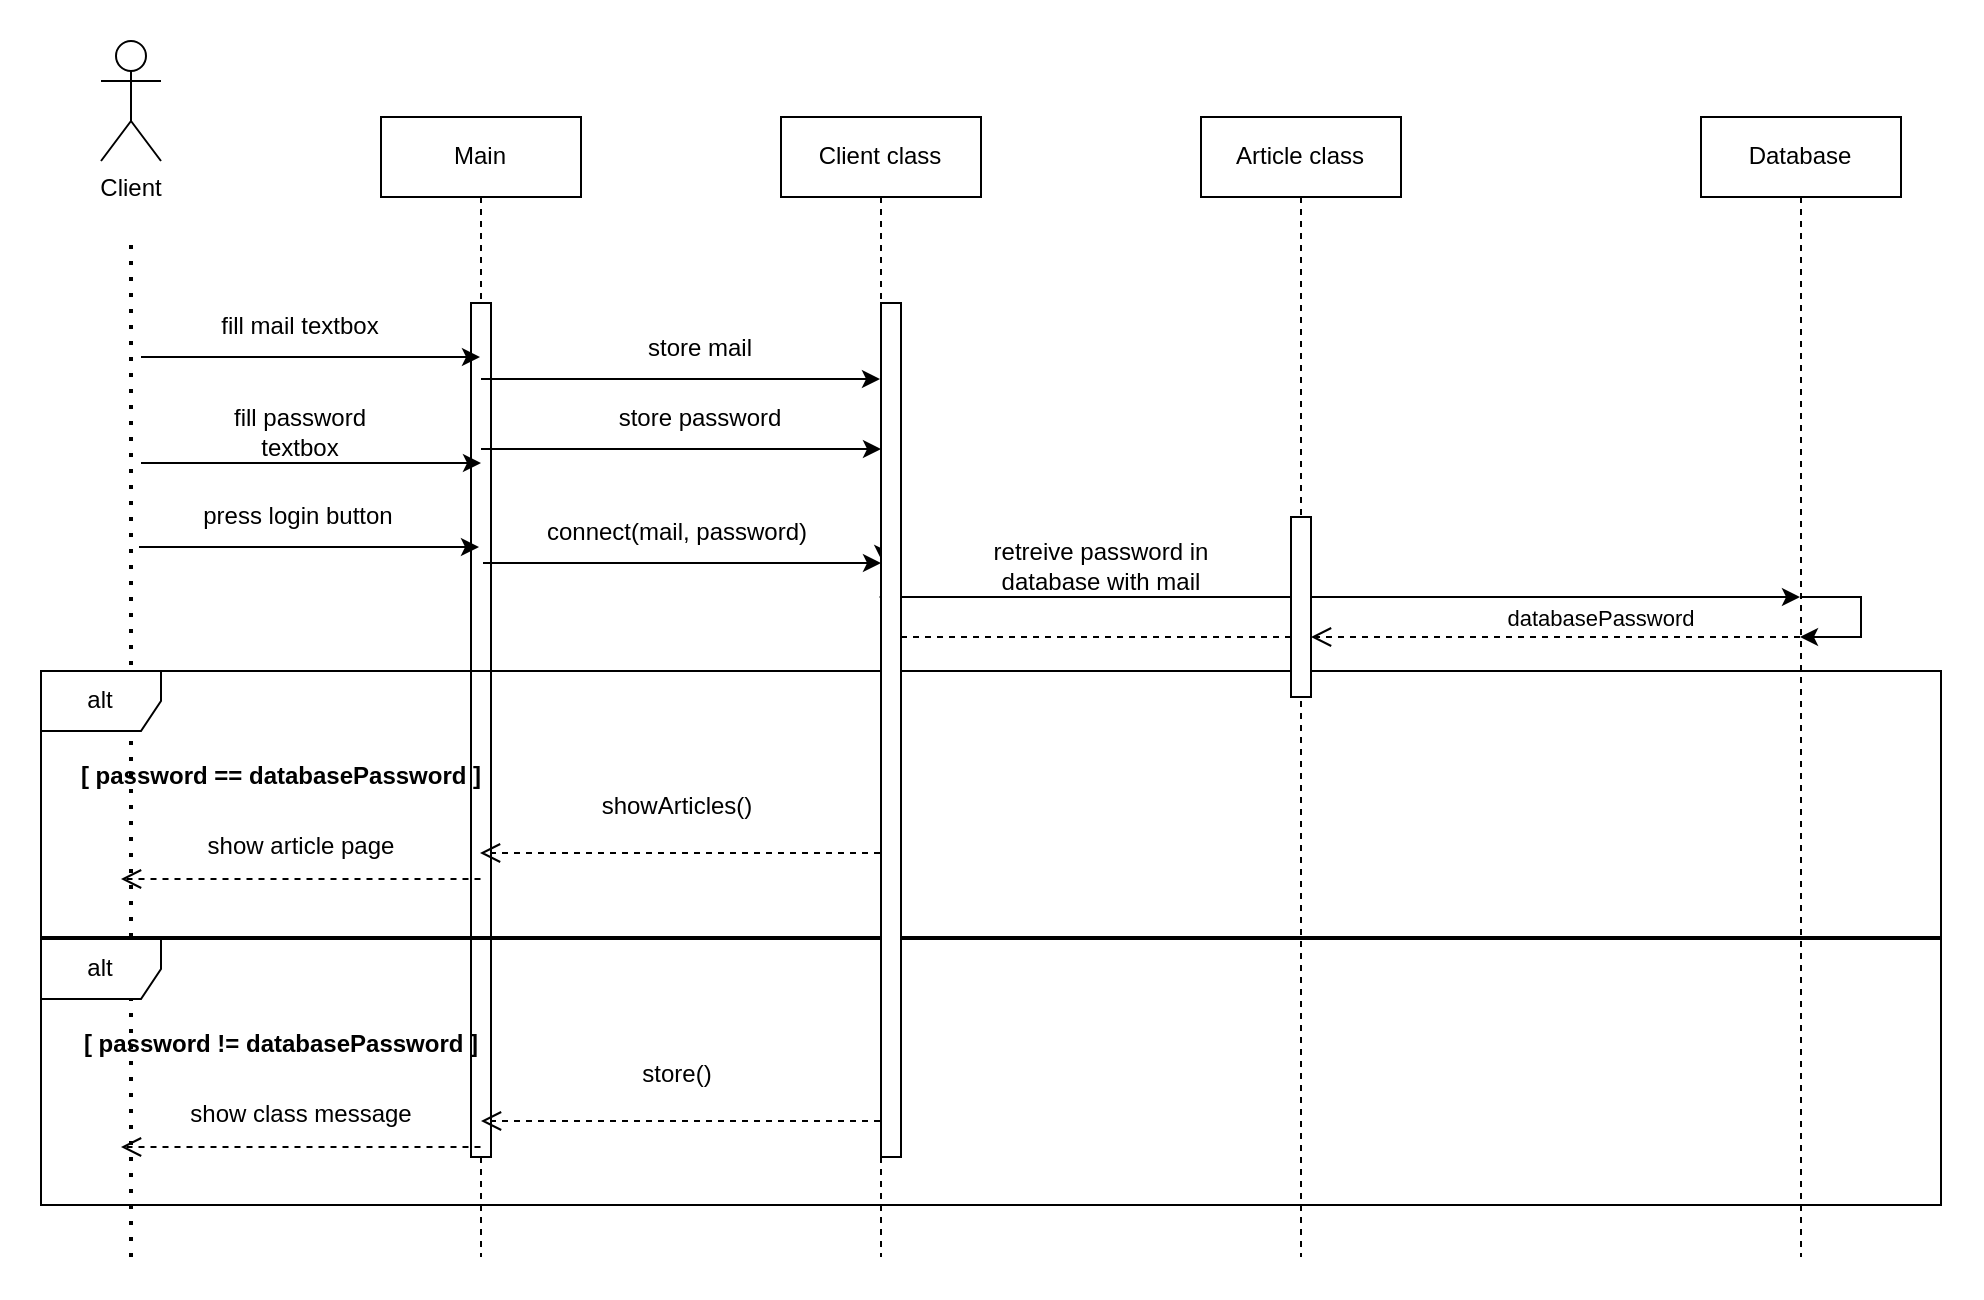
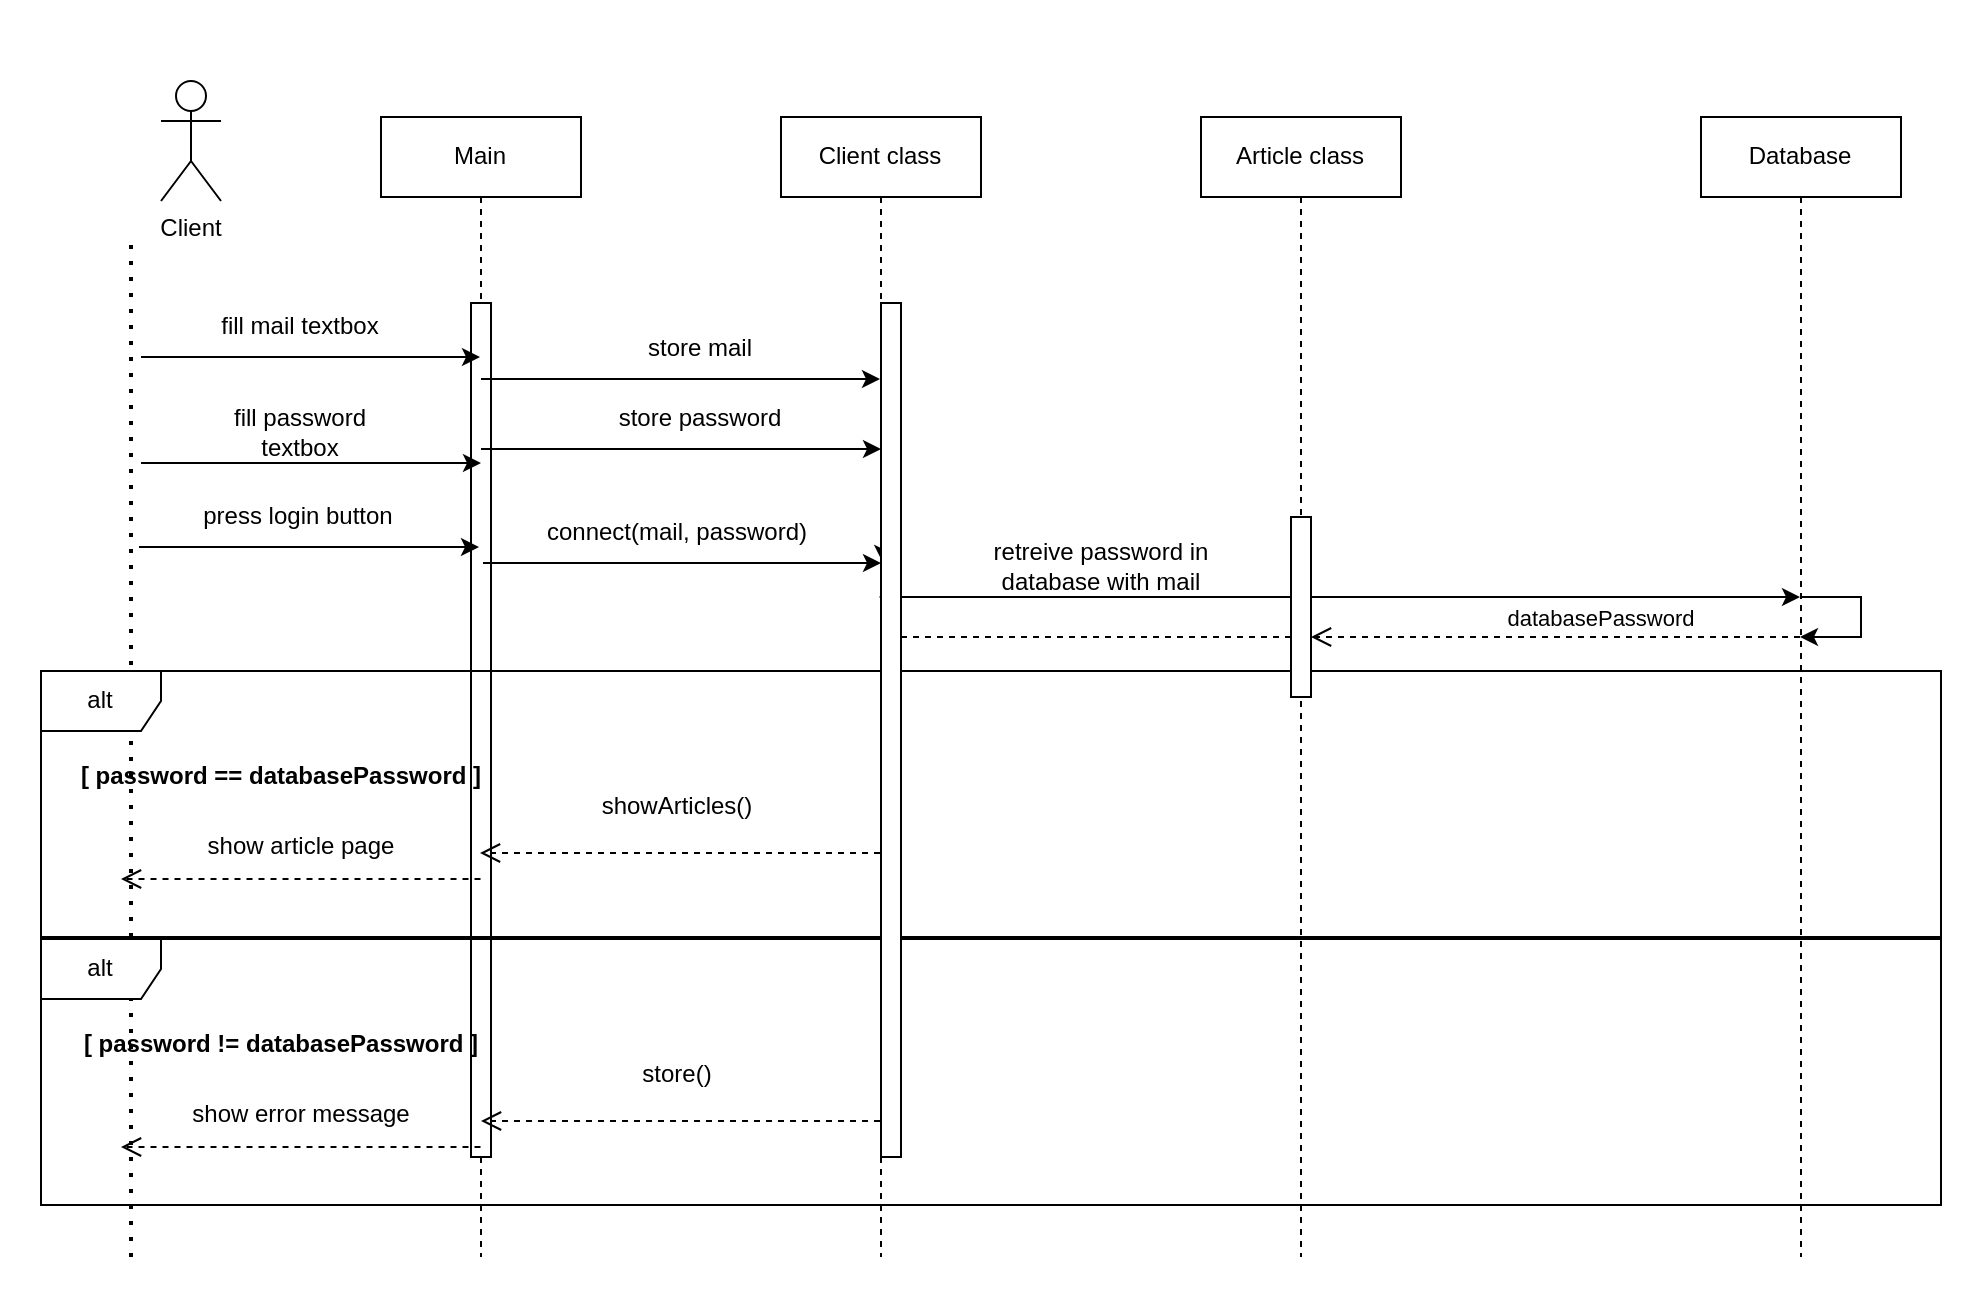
(131, 101) -> (191, 141)
(302, 1115) -> (302, 1115)
